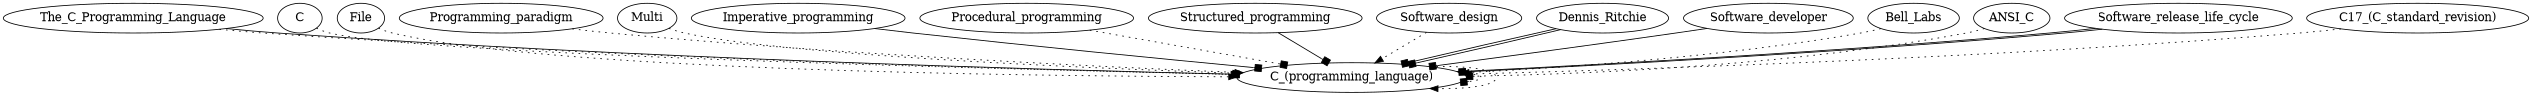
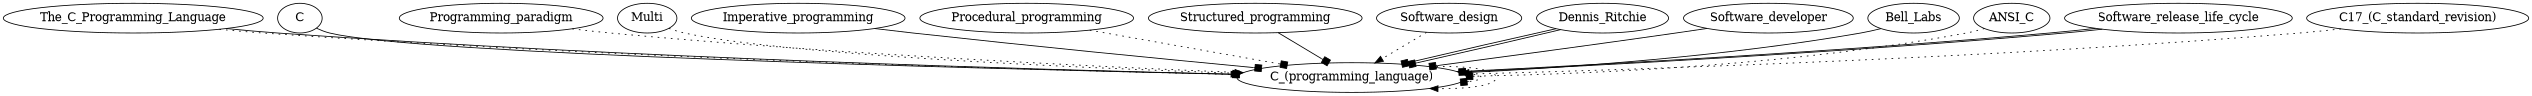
(361, 18) -> none
(1737, 51) -> (1737, 51)
(773, 61) -> (773, 61)
